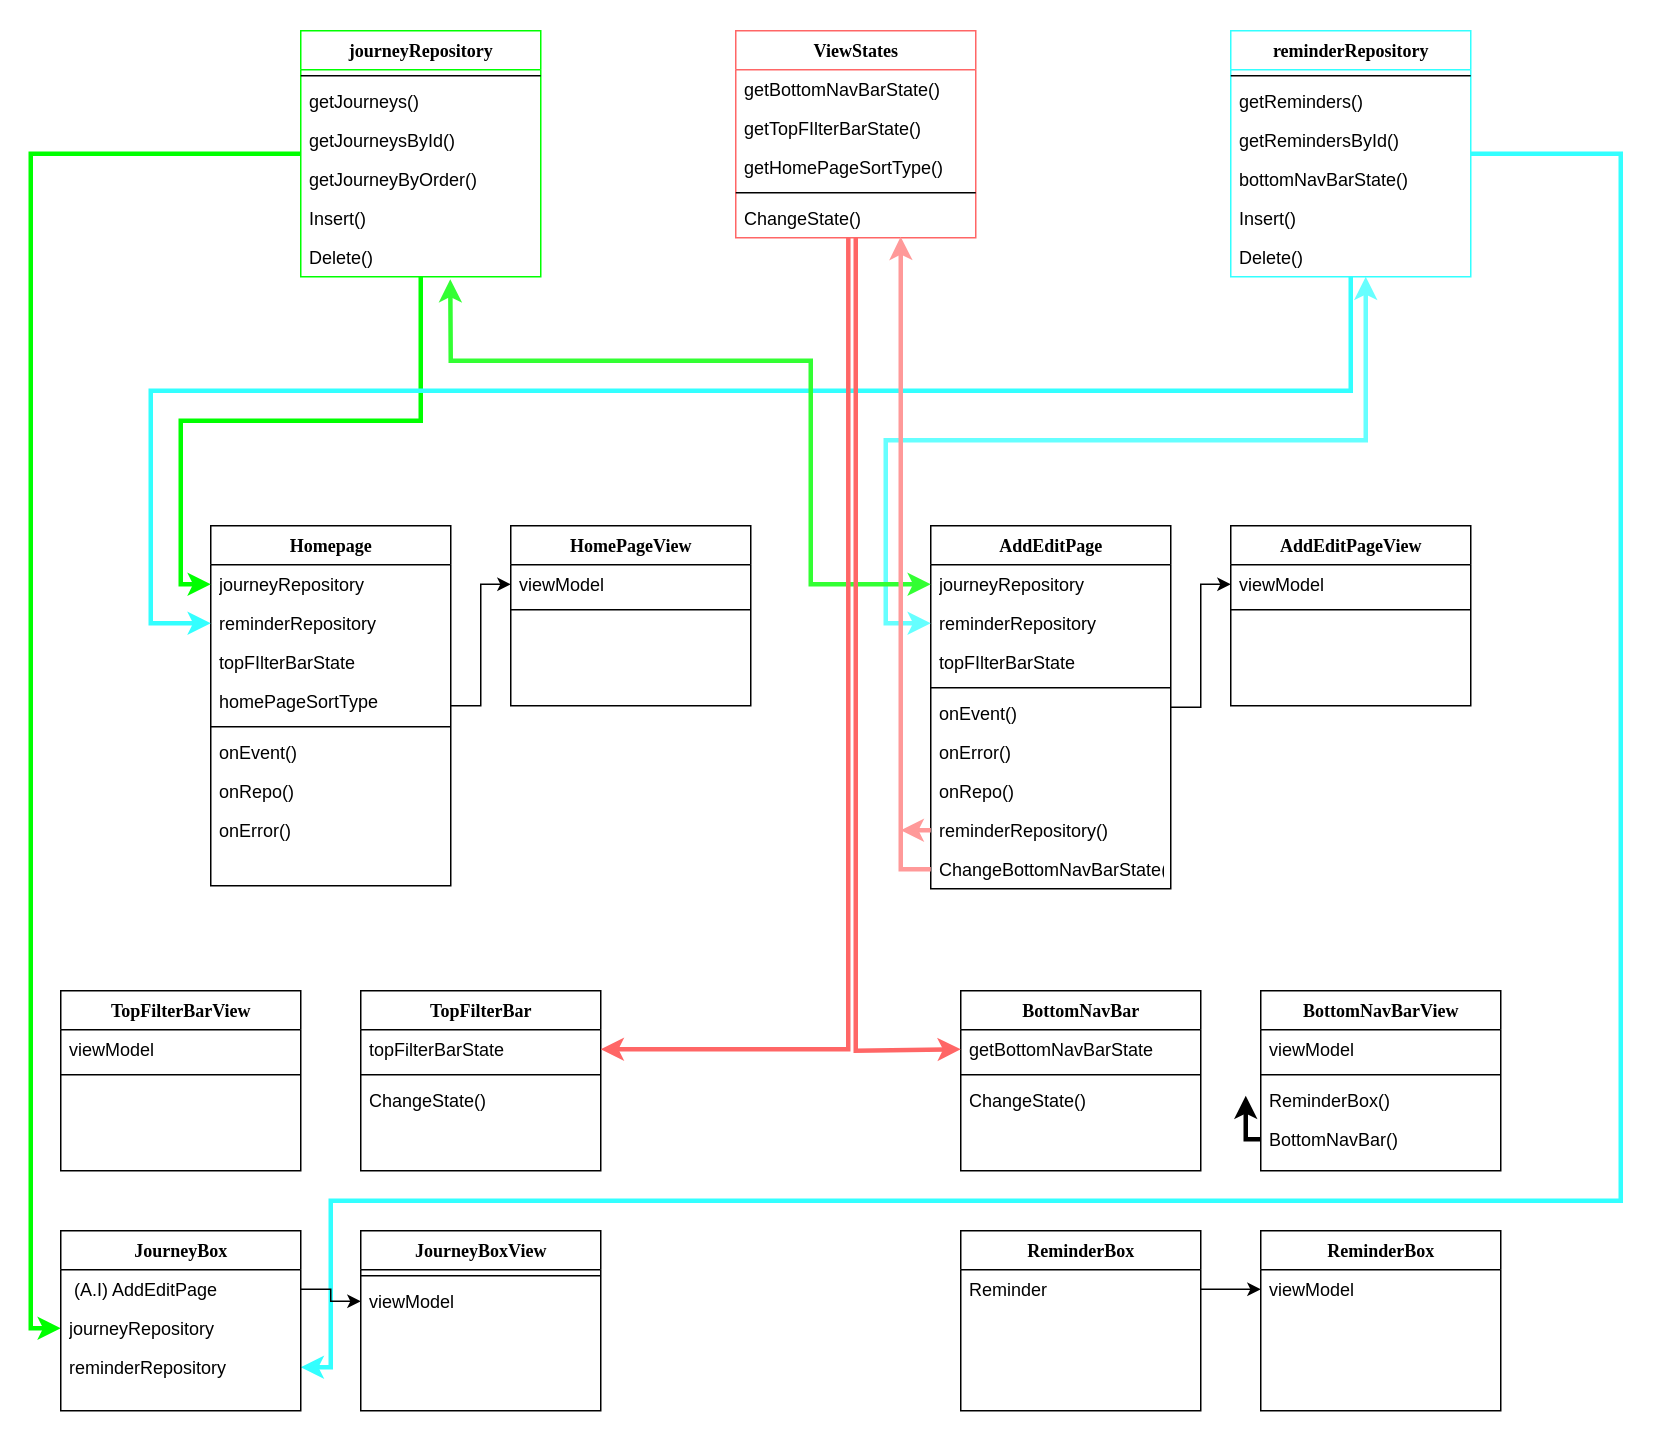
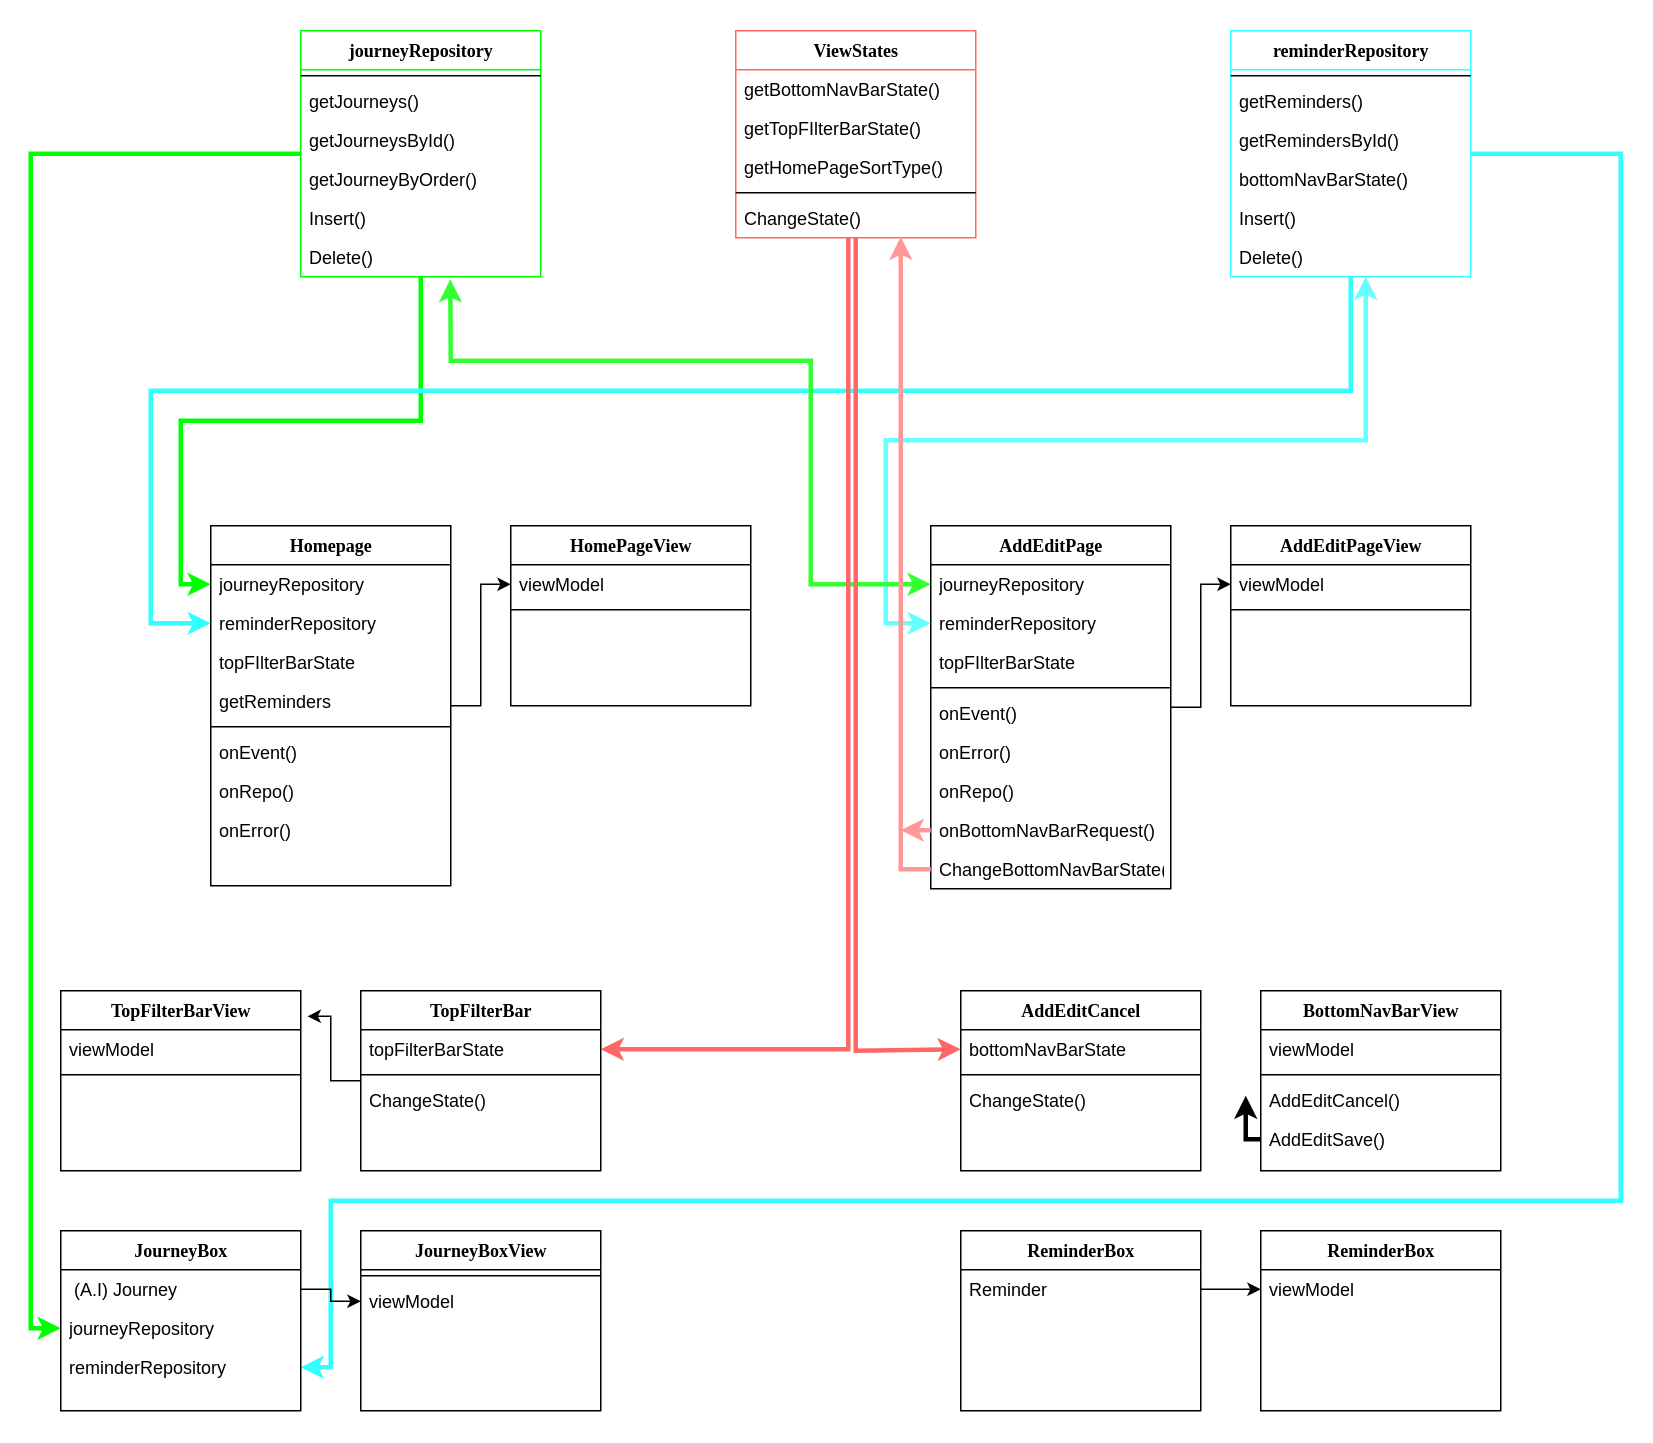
(300, 703) -> (278, 703)
(1036, 832) -> (1052, 843)
(1082, 1012) -> (1082, 1012)
(1071, 1051) -> (1055, 1051)
none -> (331, 1058)
(1333, 1102) -> (1341, 1102)
(1340, 1141) -> (1333, 1141)
(148, 1291) -> (131, 1291)
